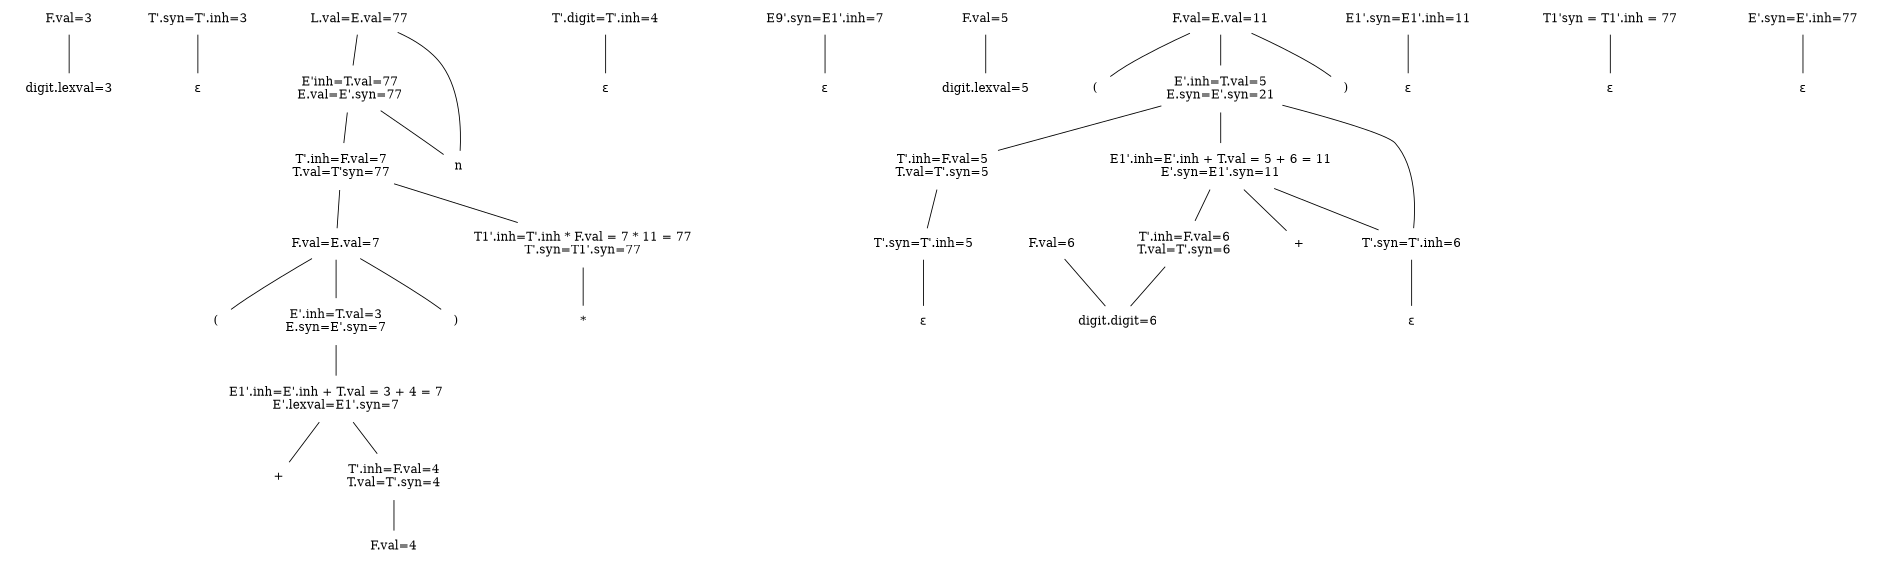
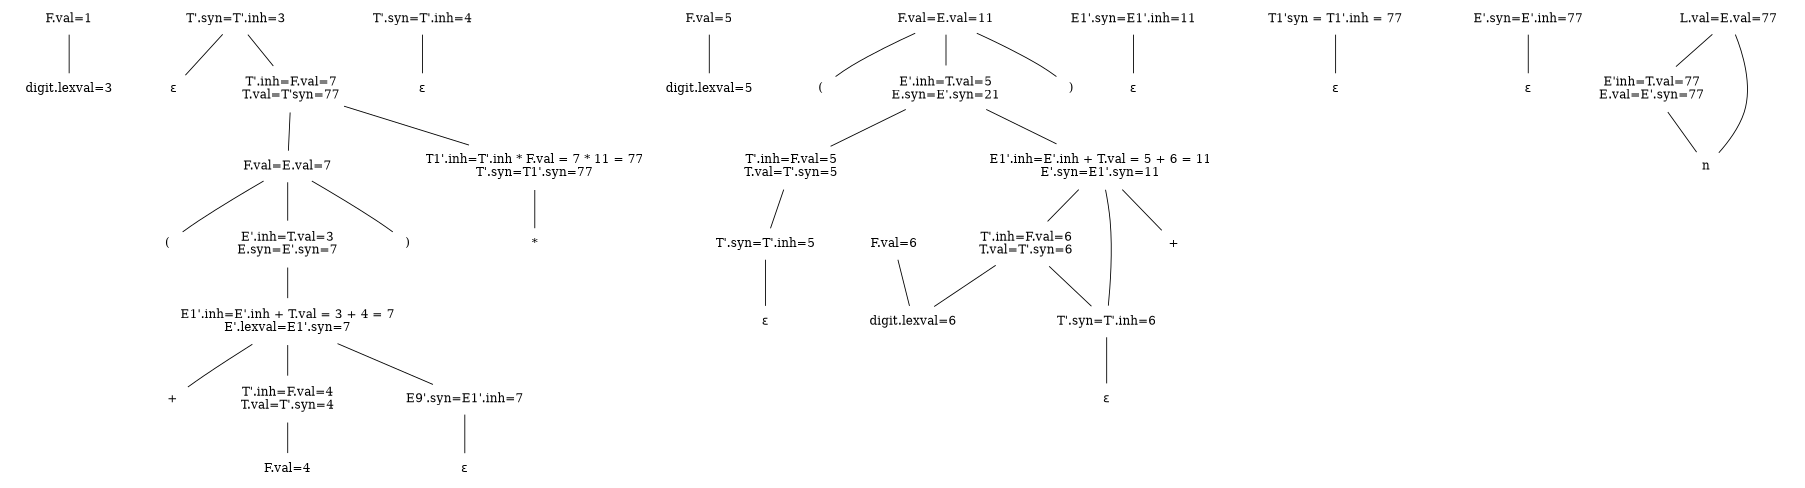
(69, 19) -> (69, 19)
(606, 19) -> (422, 19)
(346, 128) -> (261, 50)
(1382, 136) -> (1070, 286)
(1118, 321) -> (913, 321)
none -> (385, 364)
